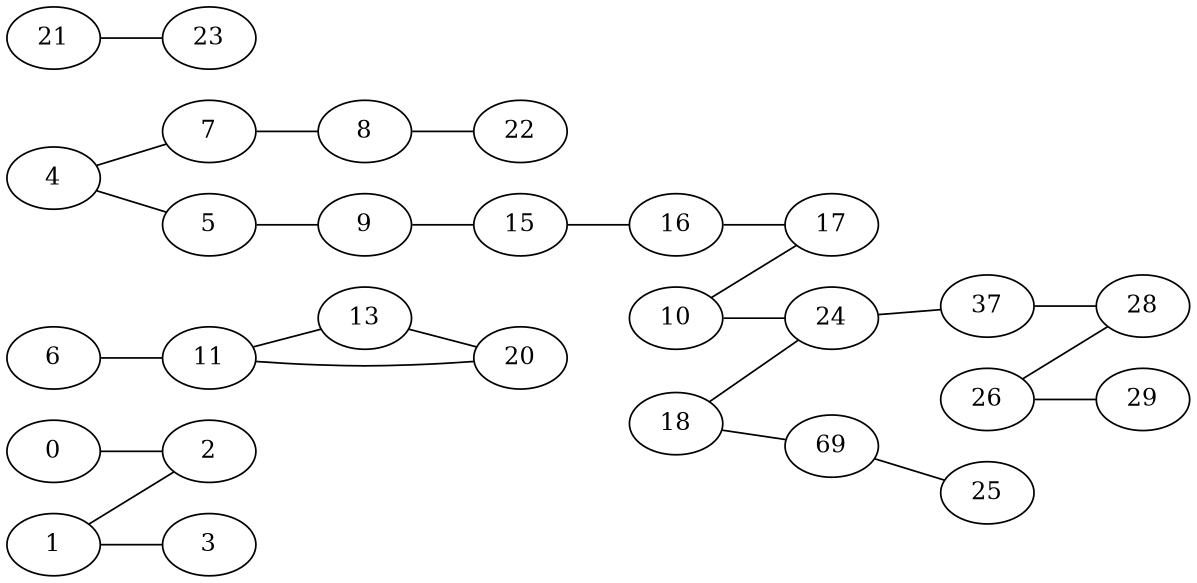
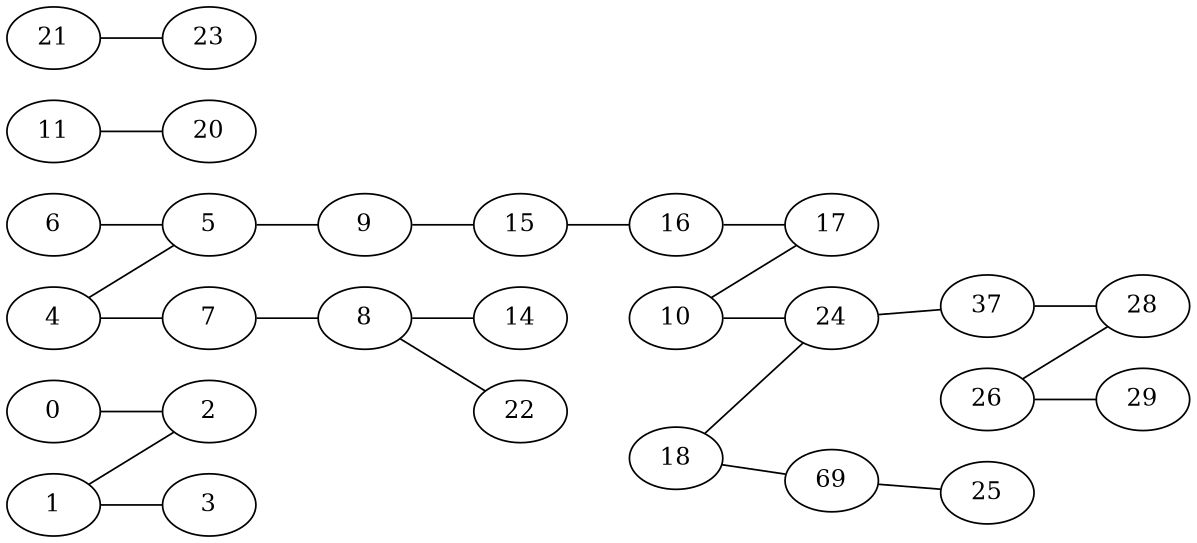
(365, 318) -> none
none -> (520, 318)
(132, 358) -> (132, 225)
